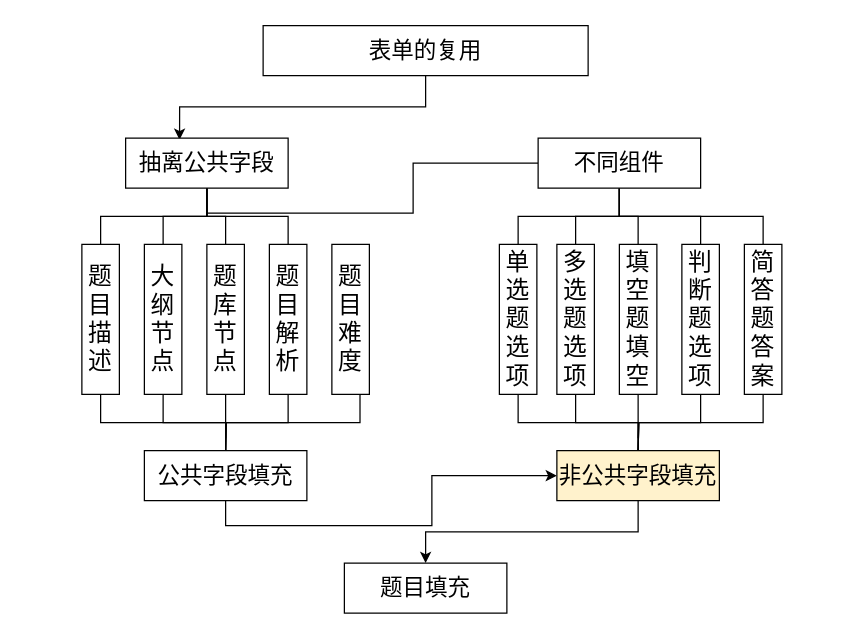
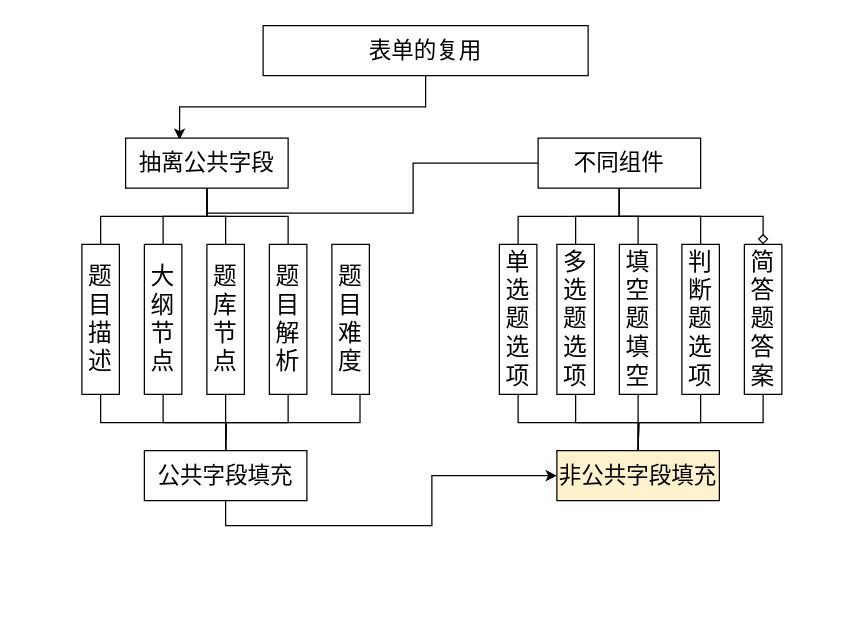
(763, 238) -> (763, 234)
(536, 532) -> none
(426, 588) -> none
